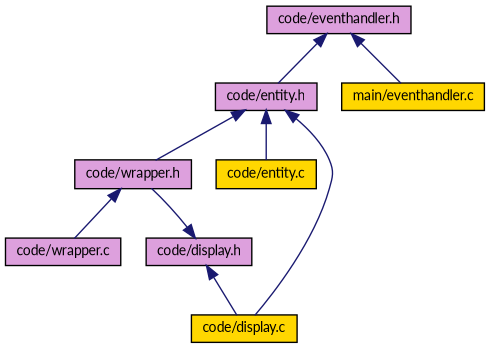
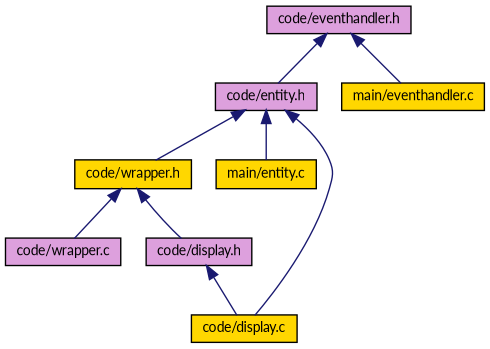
(133, 174) -> (133, 174)
(266, 174) -> (266, 174)
(170, 207) -> (163, 220)
